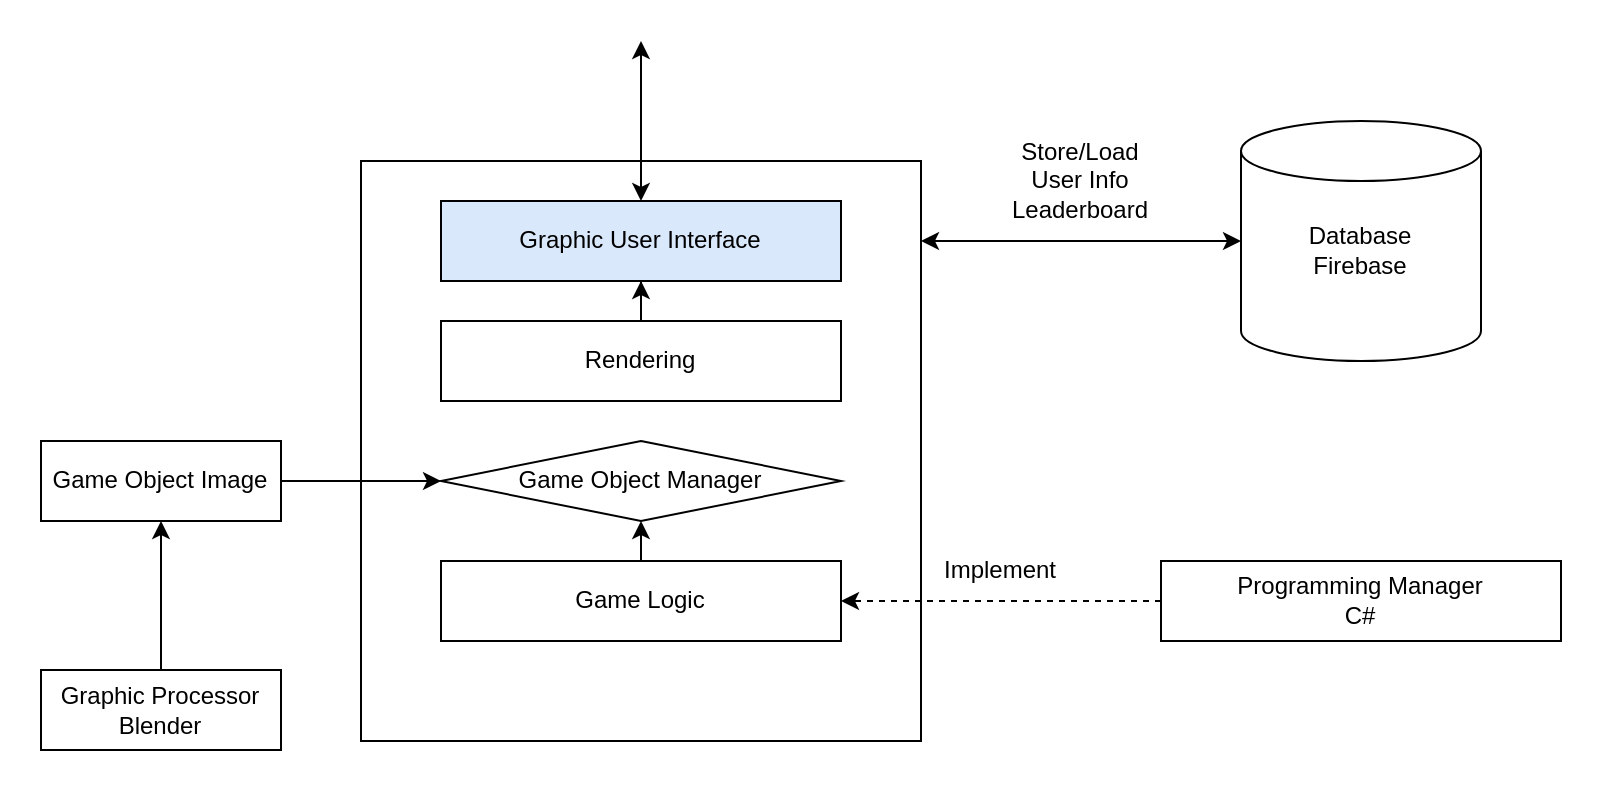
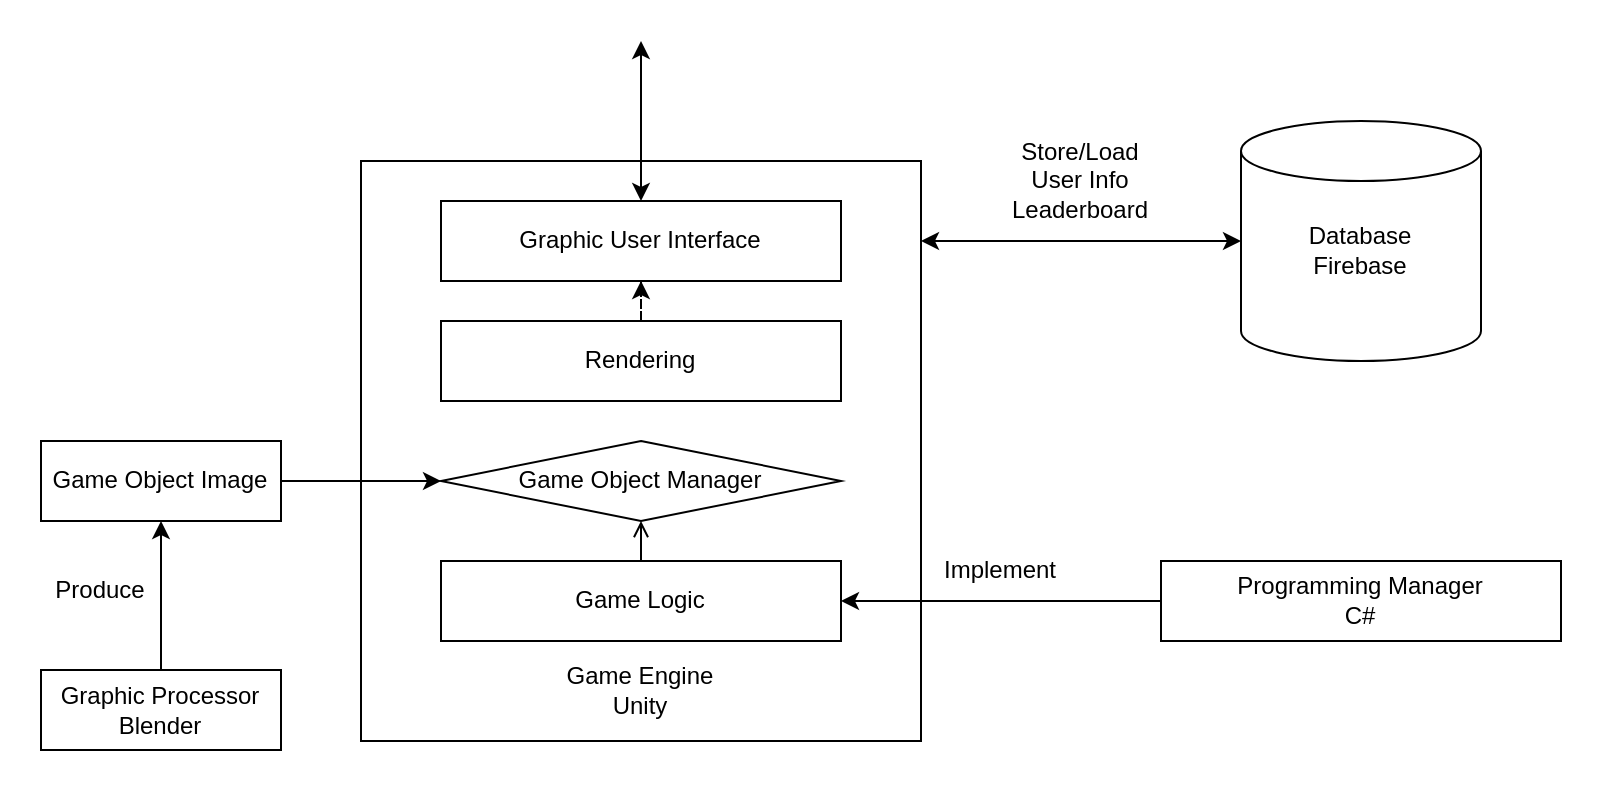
(641, 241) -> (641, 241)
(641, 307) -> (641, 307)
(641, 536) -> (641, 533)
none -> (101, 591)
(1008, 601) -> (1008, 601)
none -> (641, 690)
